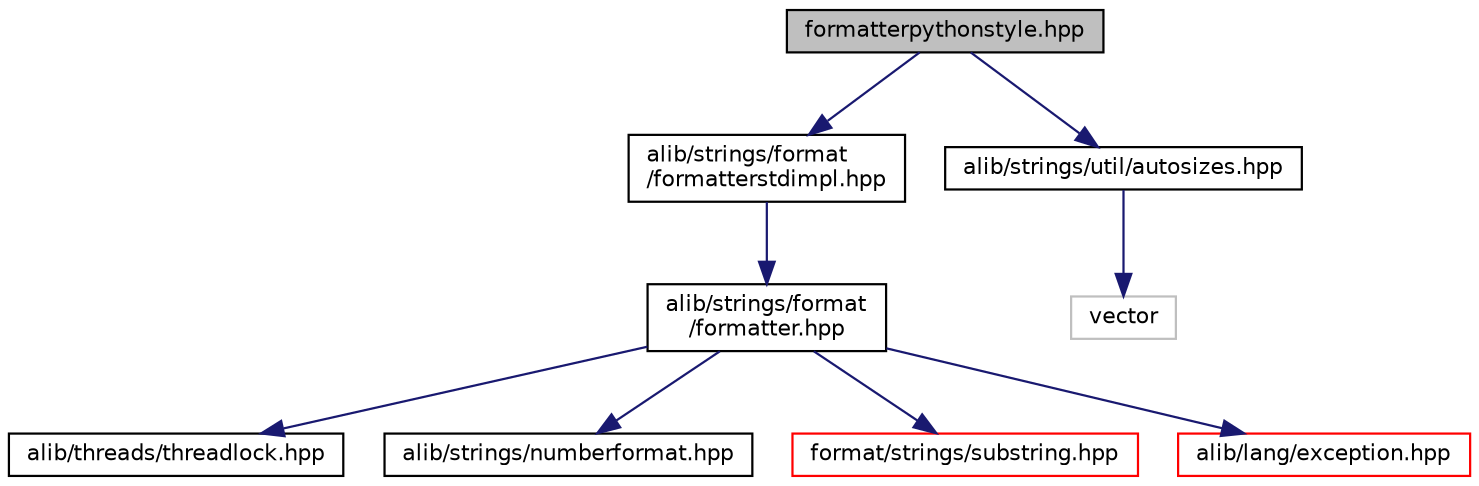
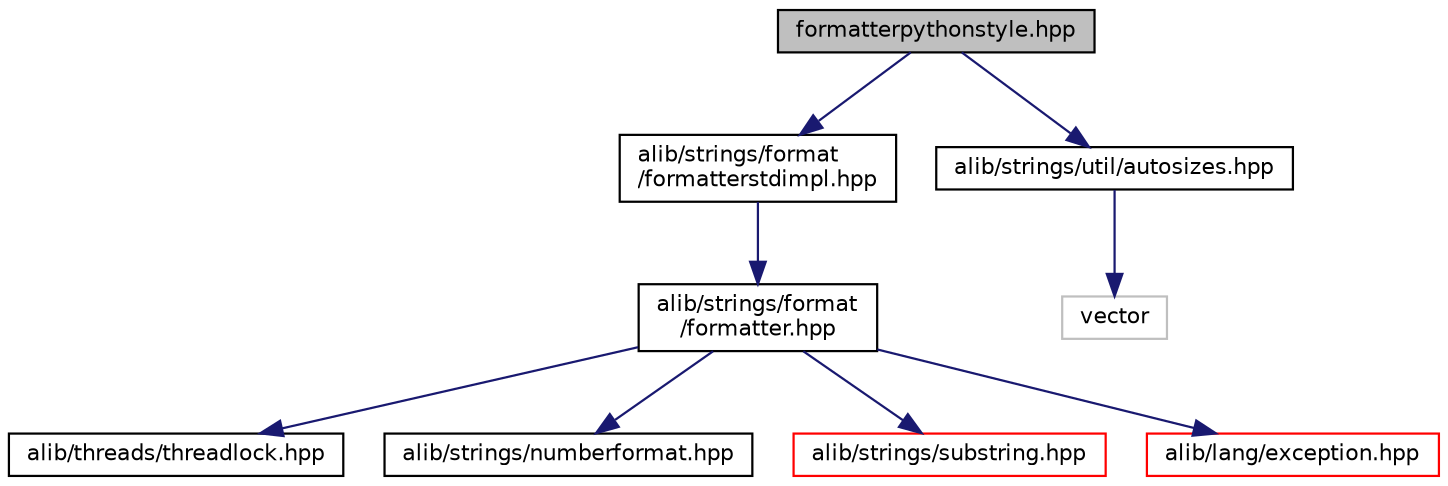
(965, 455) -> (950, 455)
